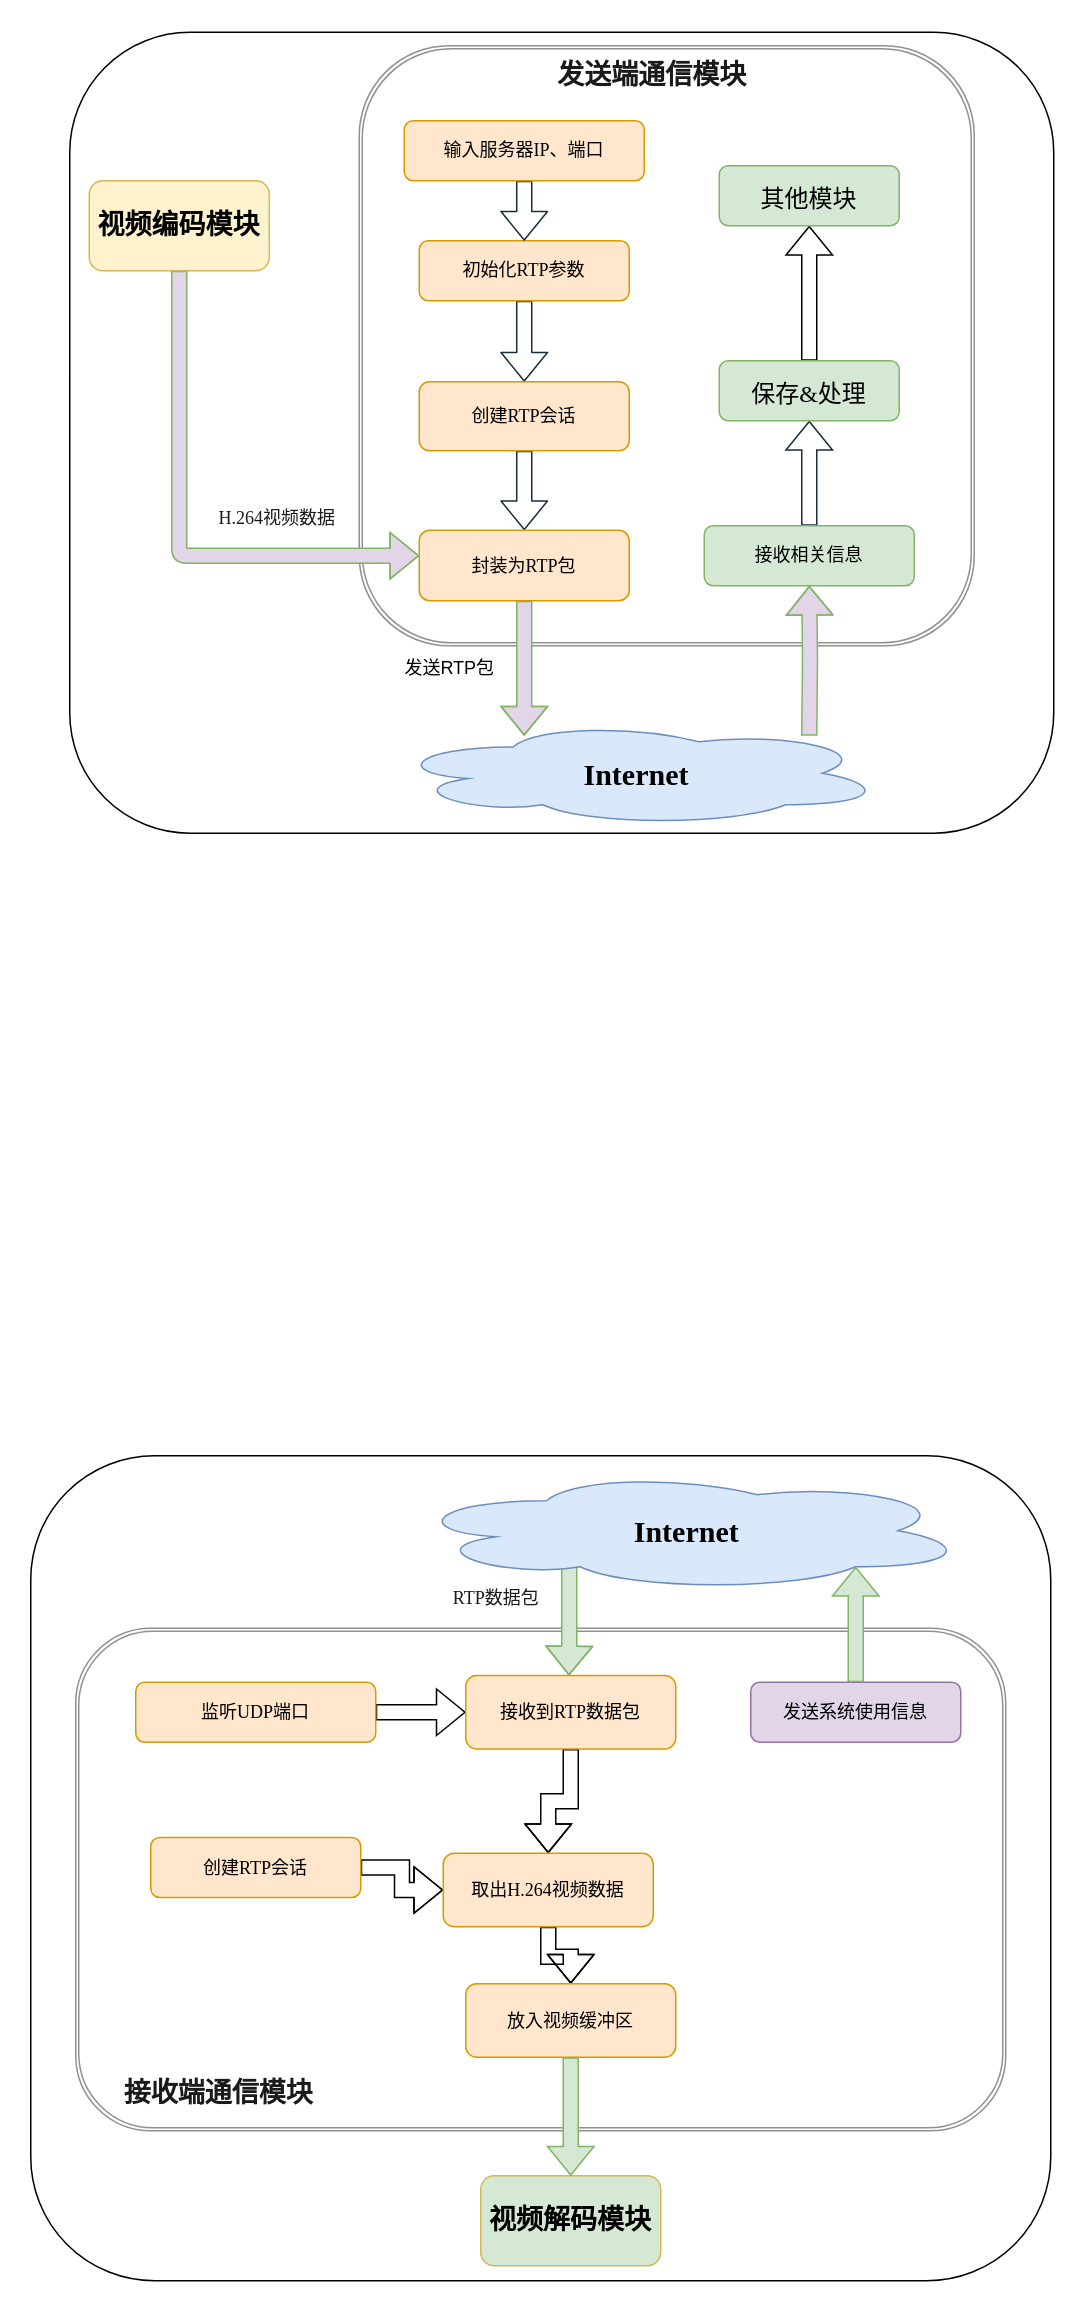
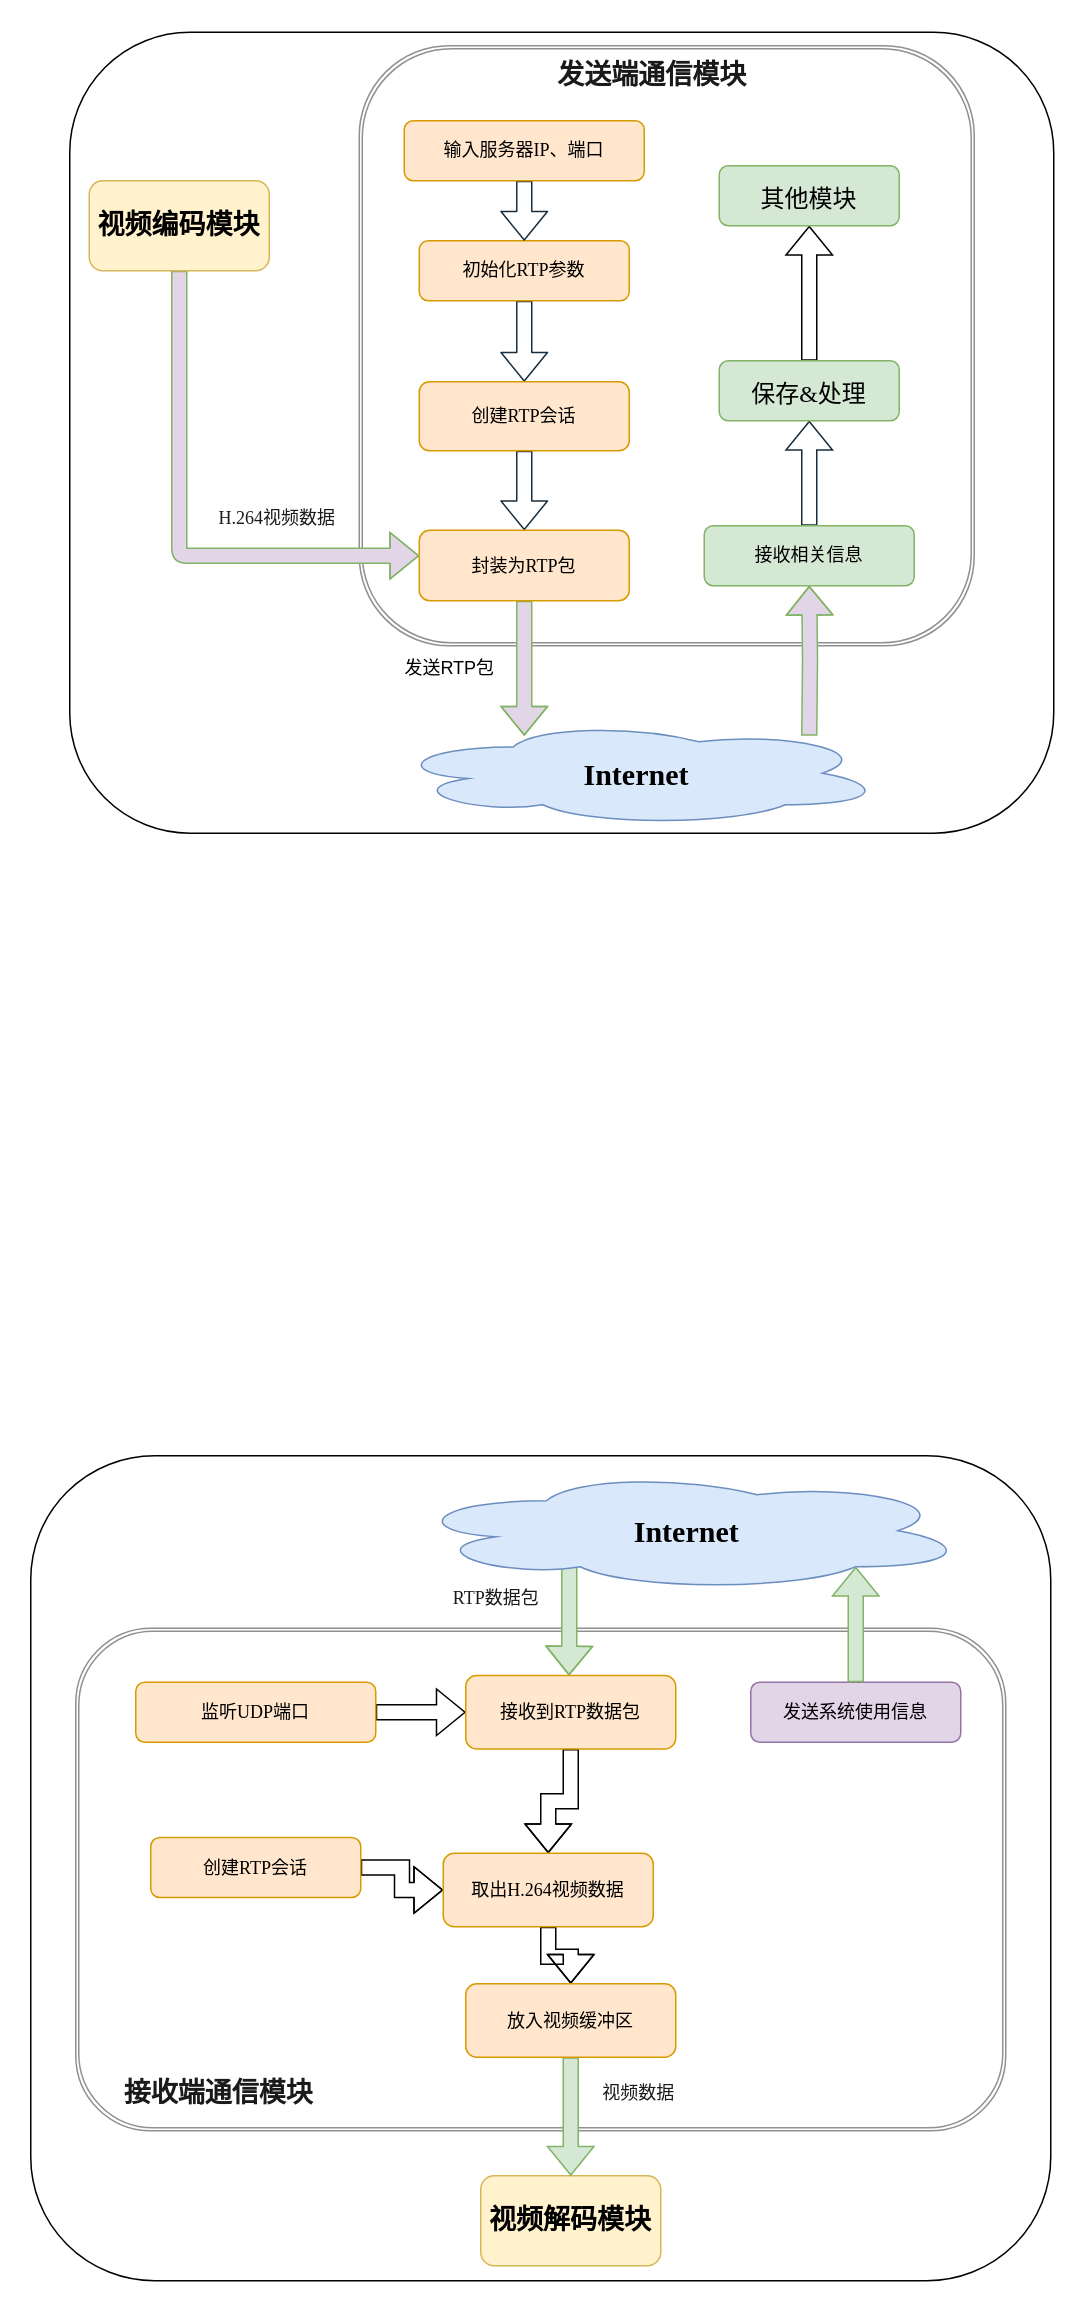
none -> (638, 2093)
(571, 2221) -> (571, 2221)
